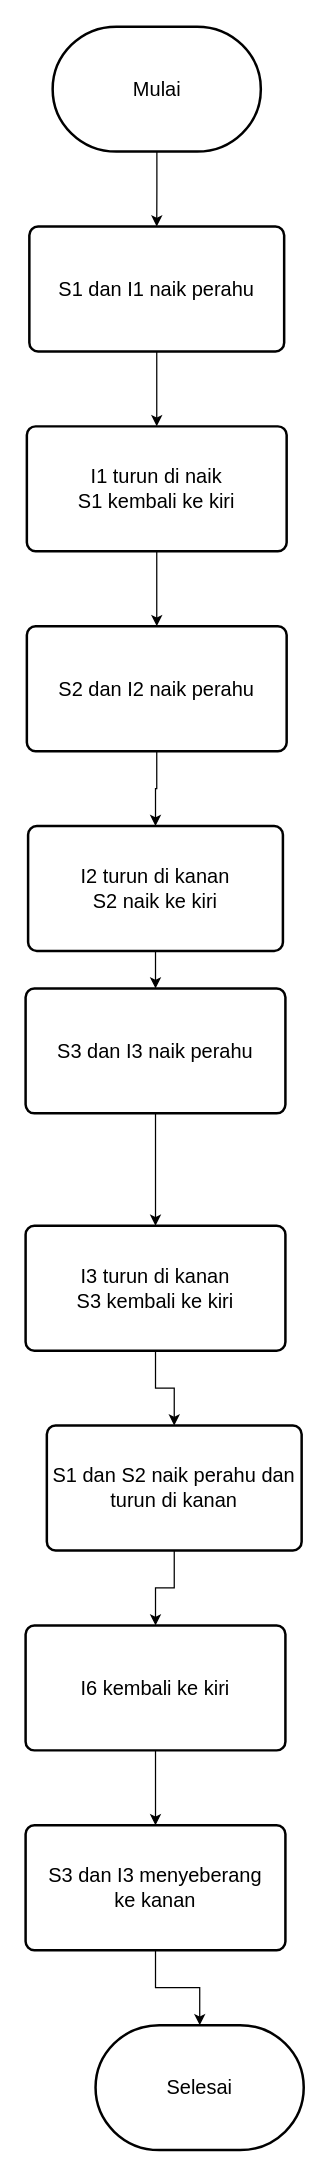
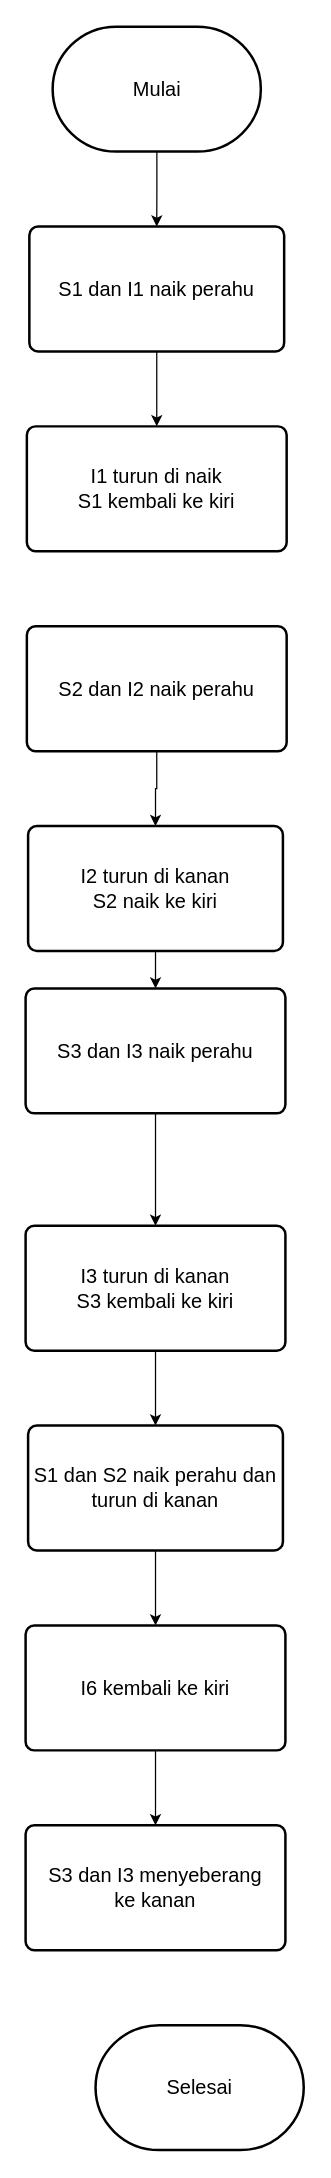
(157, 584) -> none
(174, 1488) -> (156, 1488)
(174, 1988) -> none
